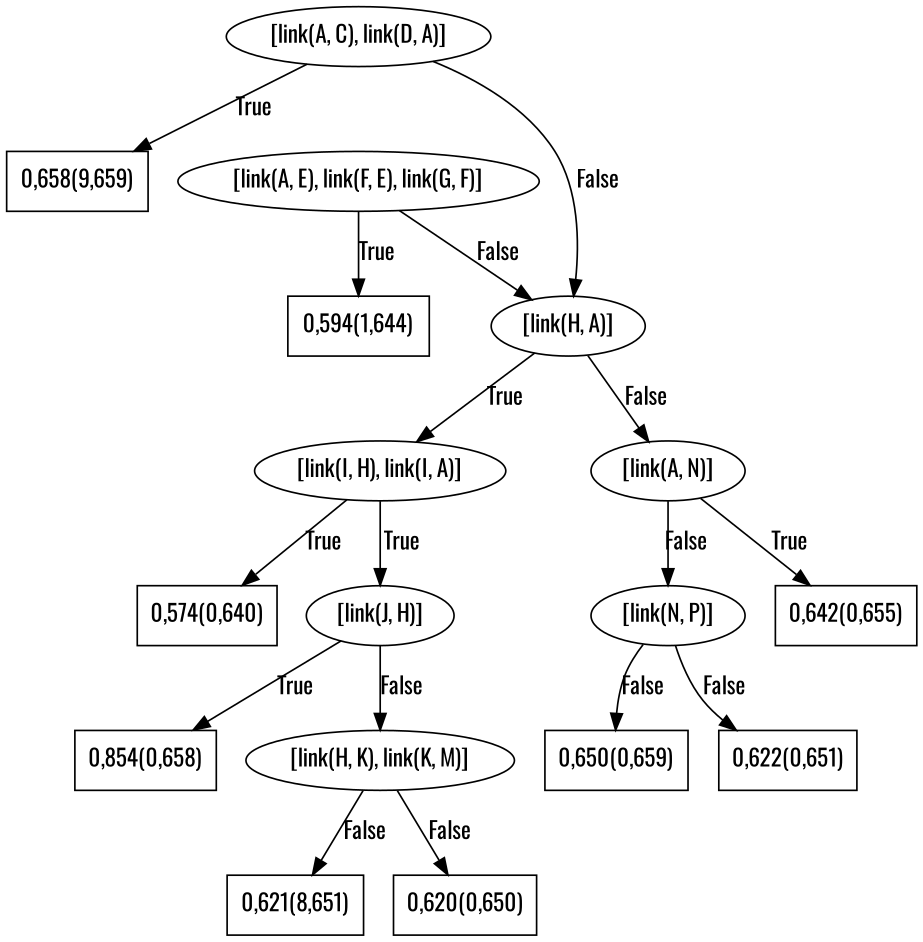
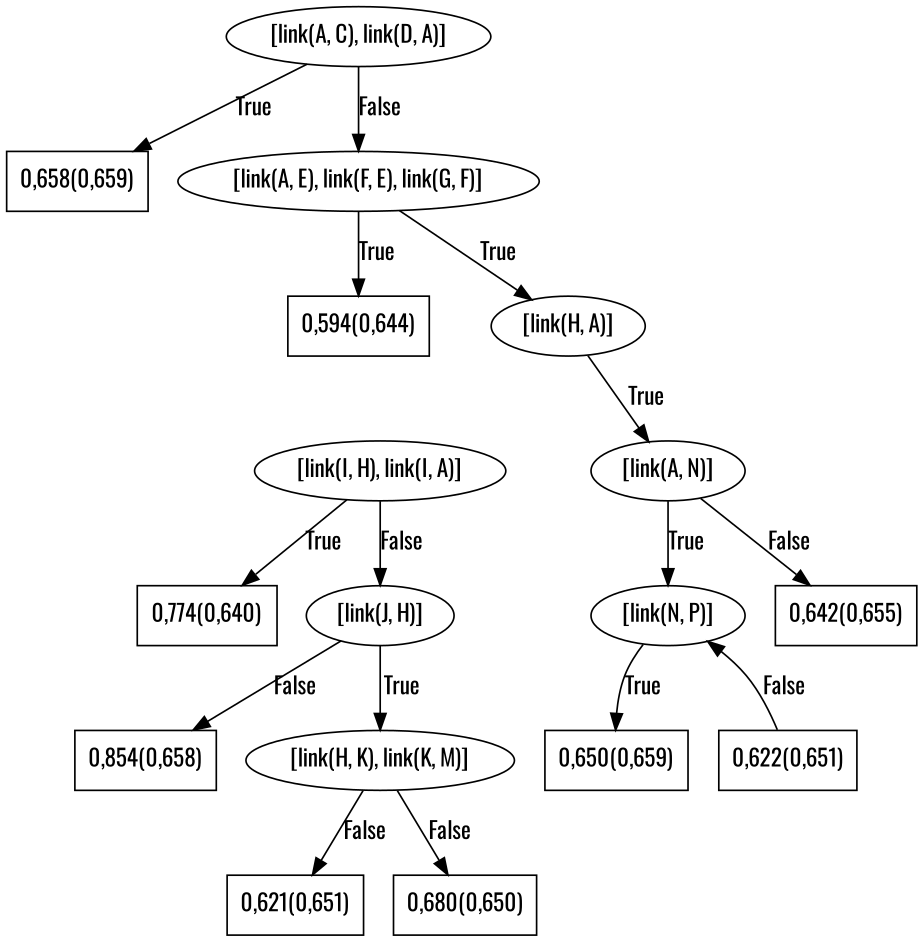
(548, 143) -> (359, 101)
(77, 181) -> (77, 181)
(498, 254) -> (498, 254)
(359, 326) -> (359, 326)
(482, 392) -> none
(646, 399) -> (646, 399)
(402, 543) -> (402, 543)
(686, 543) -> (686, 543)
(790, 543) -> (790, 543)
(207, 616) -> (207, 616)
(693, 687) -> (755, 687)
(295, 688) -> (295, 688)
(402, 688) -> (402, 688)
(643, 688) -> (643, 688)
(295, 905) -> (295, 905)
(465, 905) -> (465, 905)
